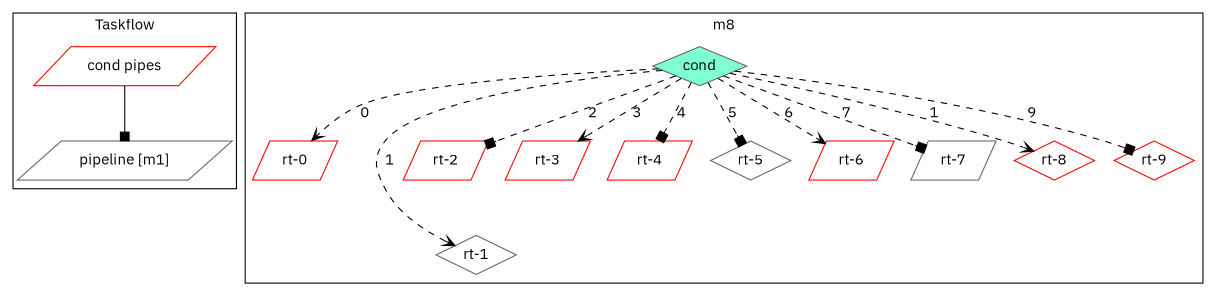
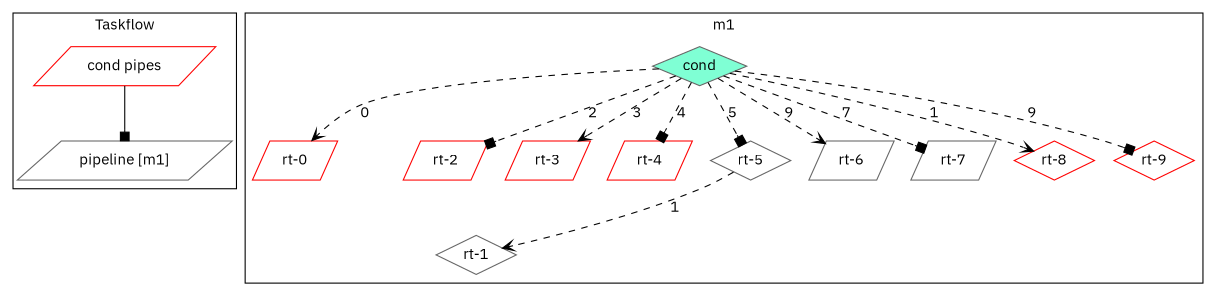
(724, 25) -> (724, 25)
(455, 106) -> (626, 215)
(789, 113) -> (789, 113)
(852, 161) -> (852, 161)
